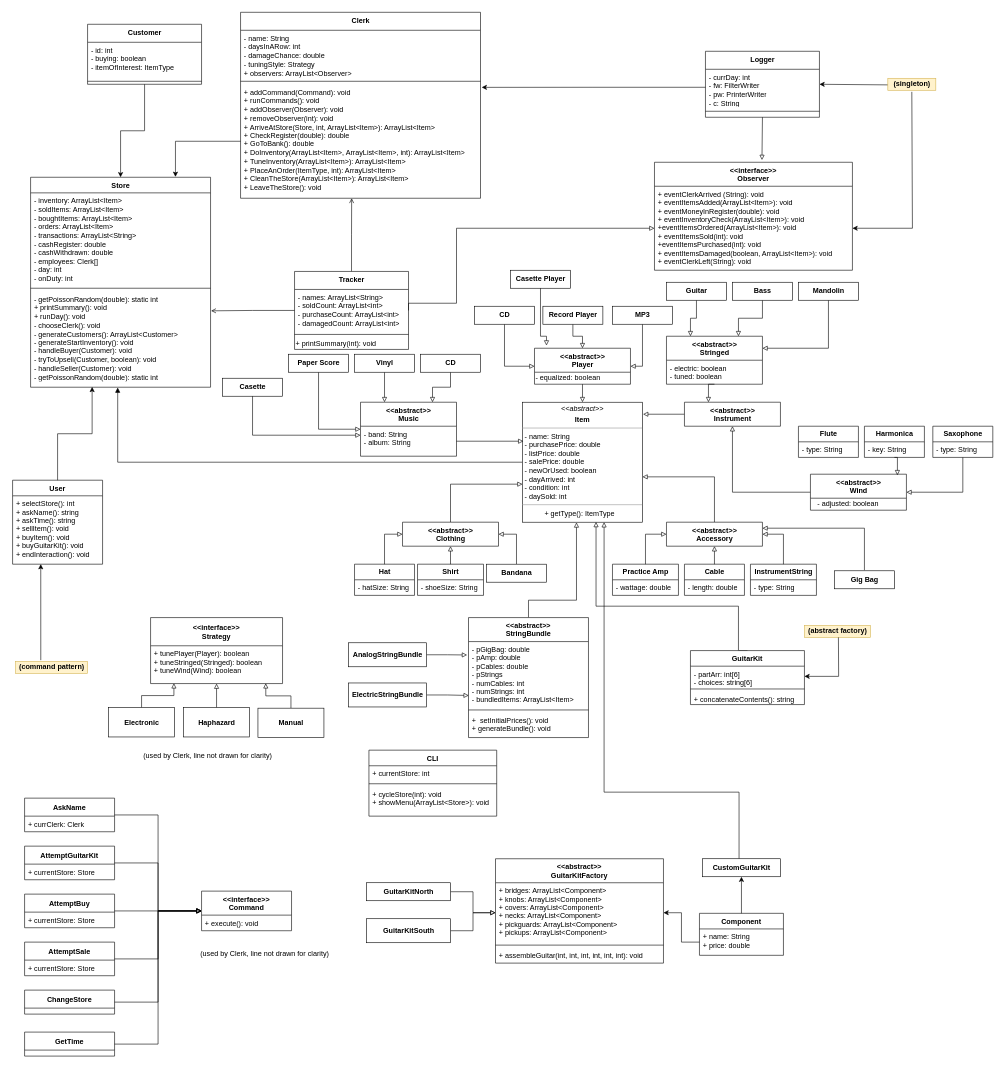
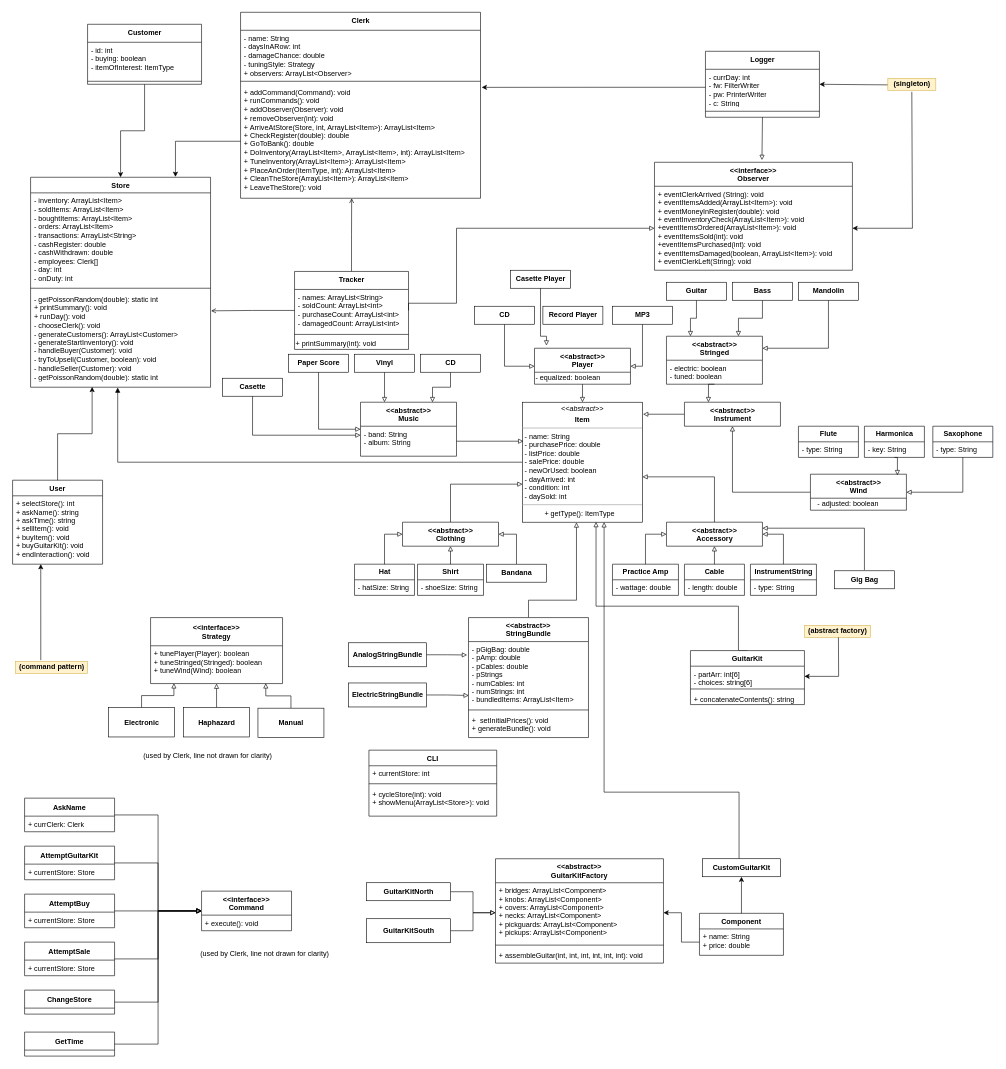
(575, 336) -> none
